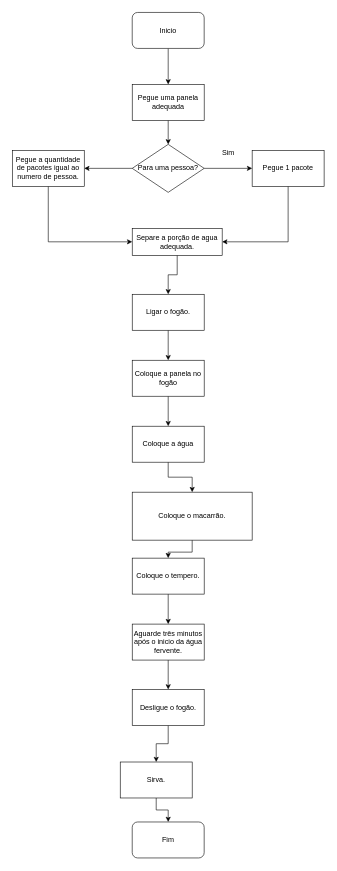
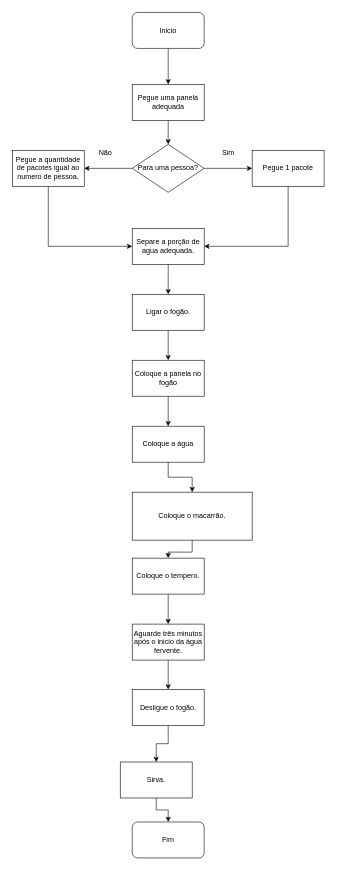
none -> (105, 153)
(177, 242) -> (168, 246)
